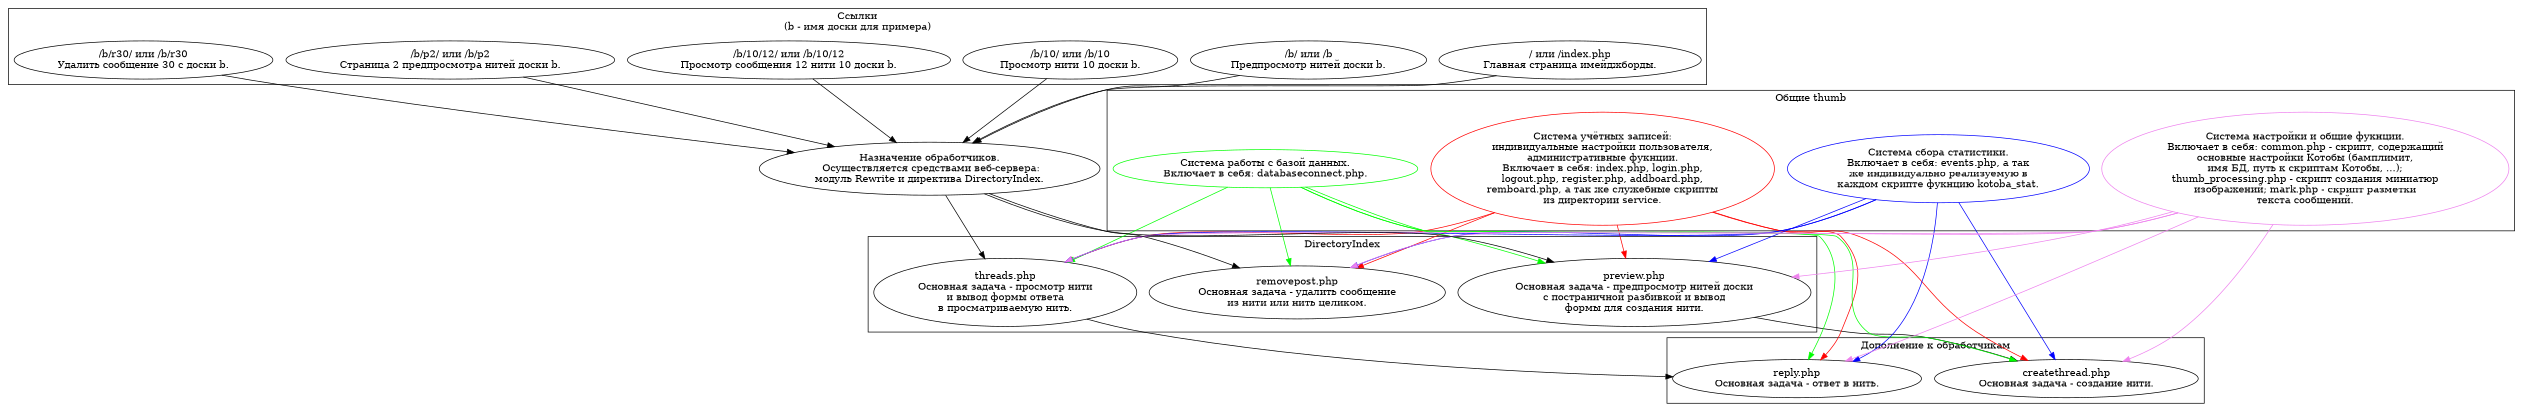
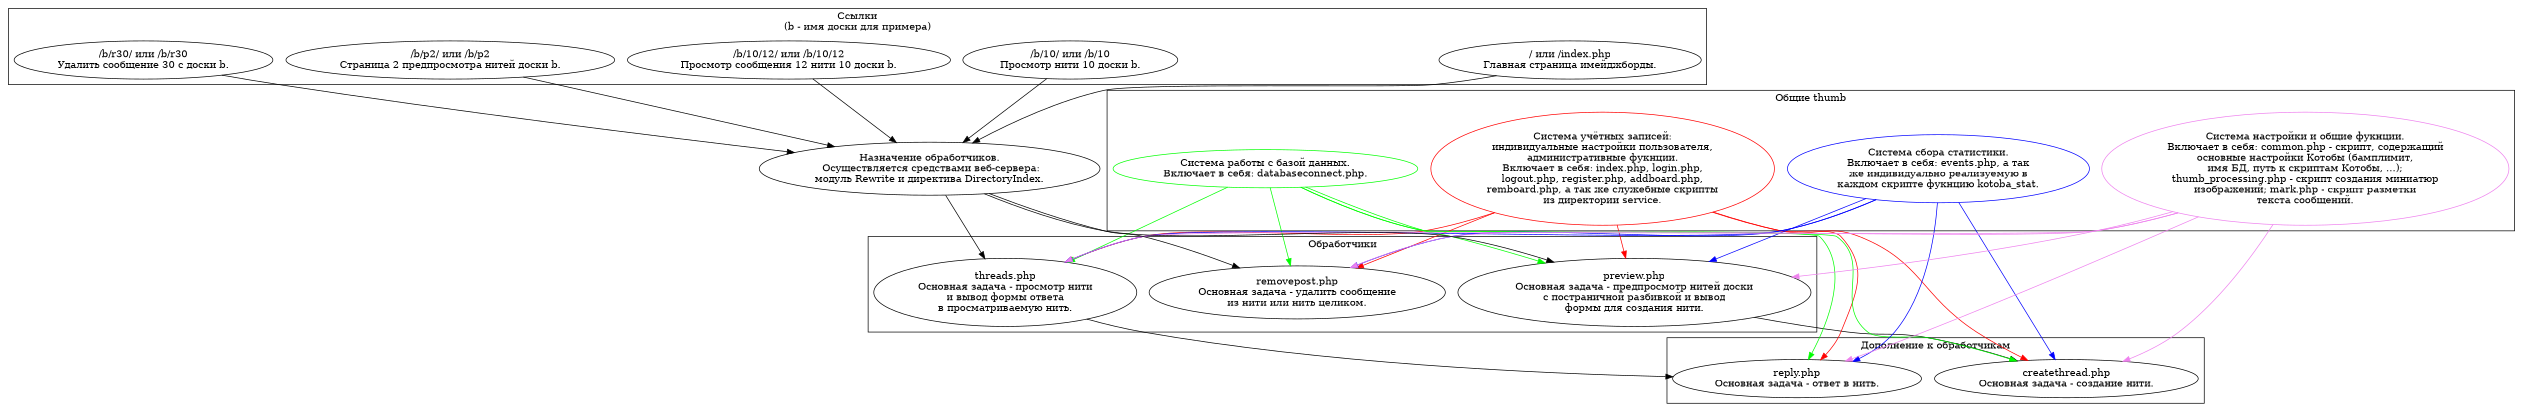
(1309, 60) -> none
(1342, 245) -> (1342, 245)
